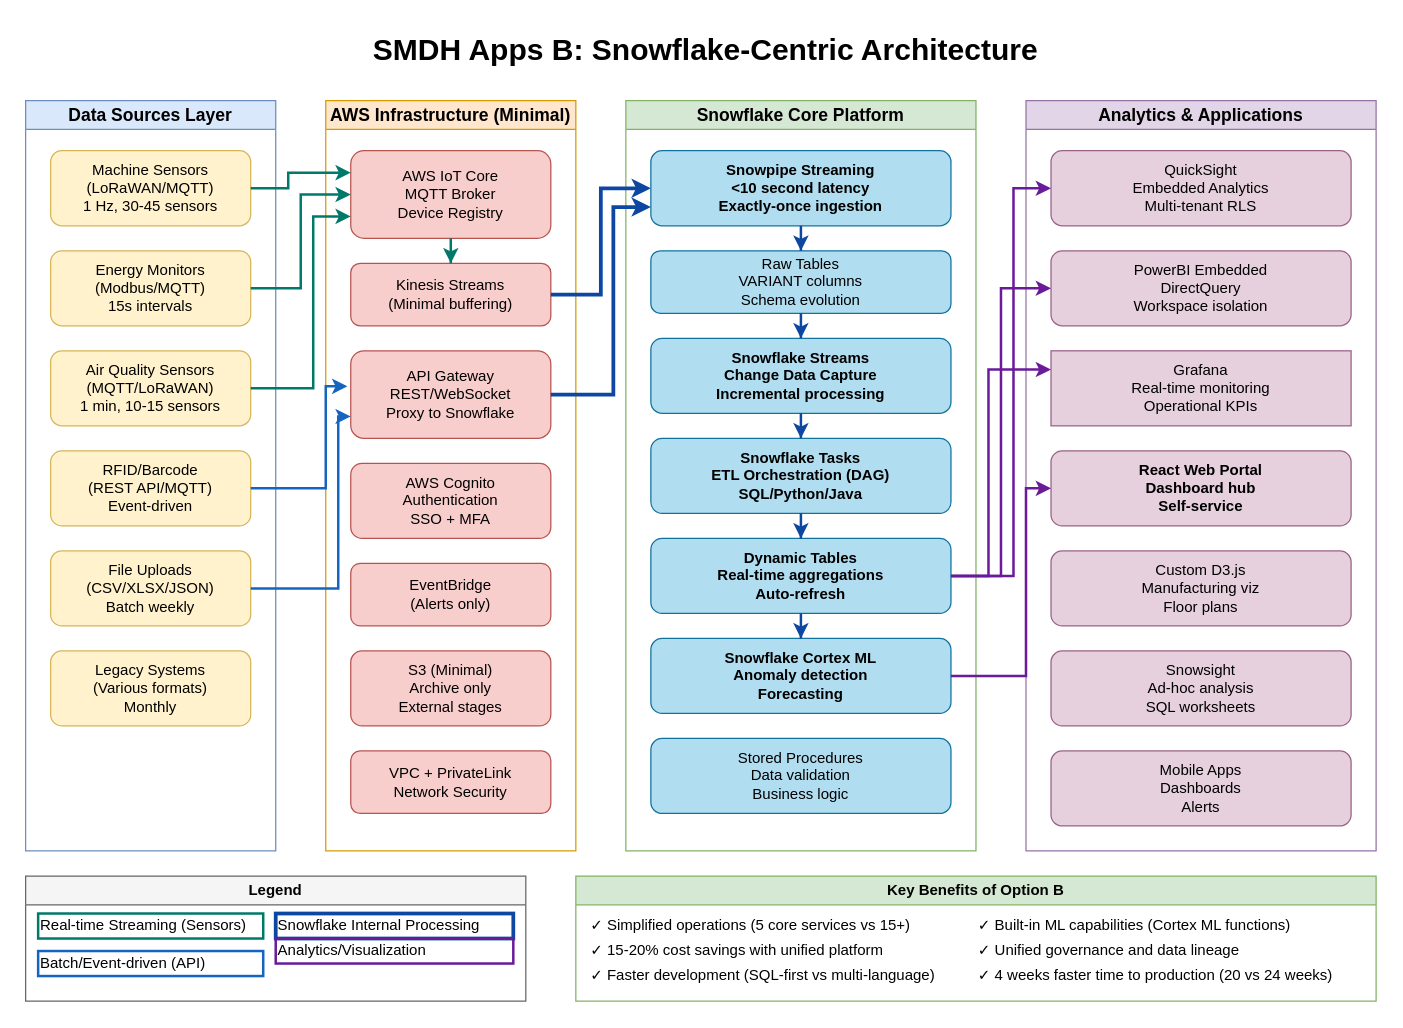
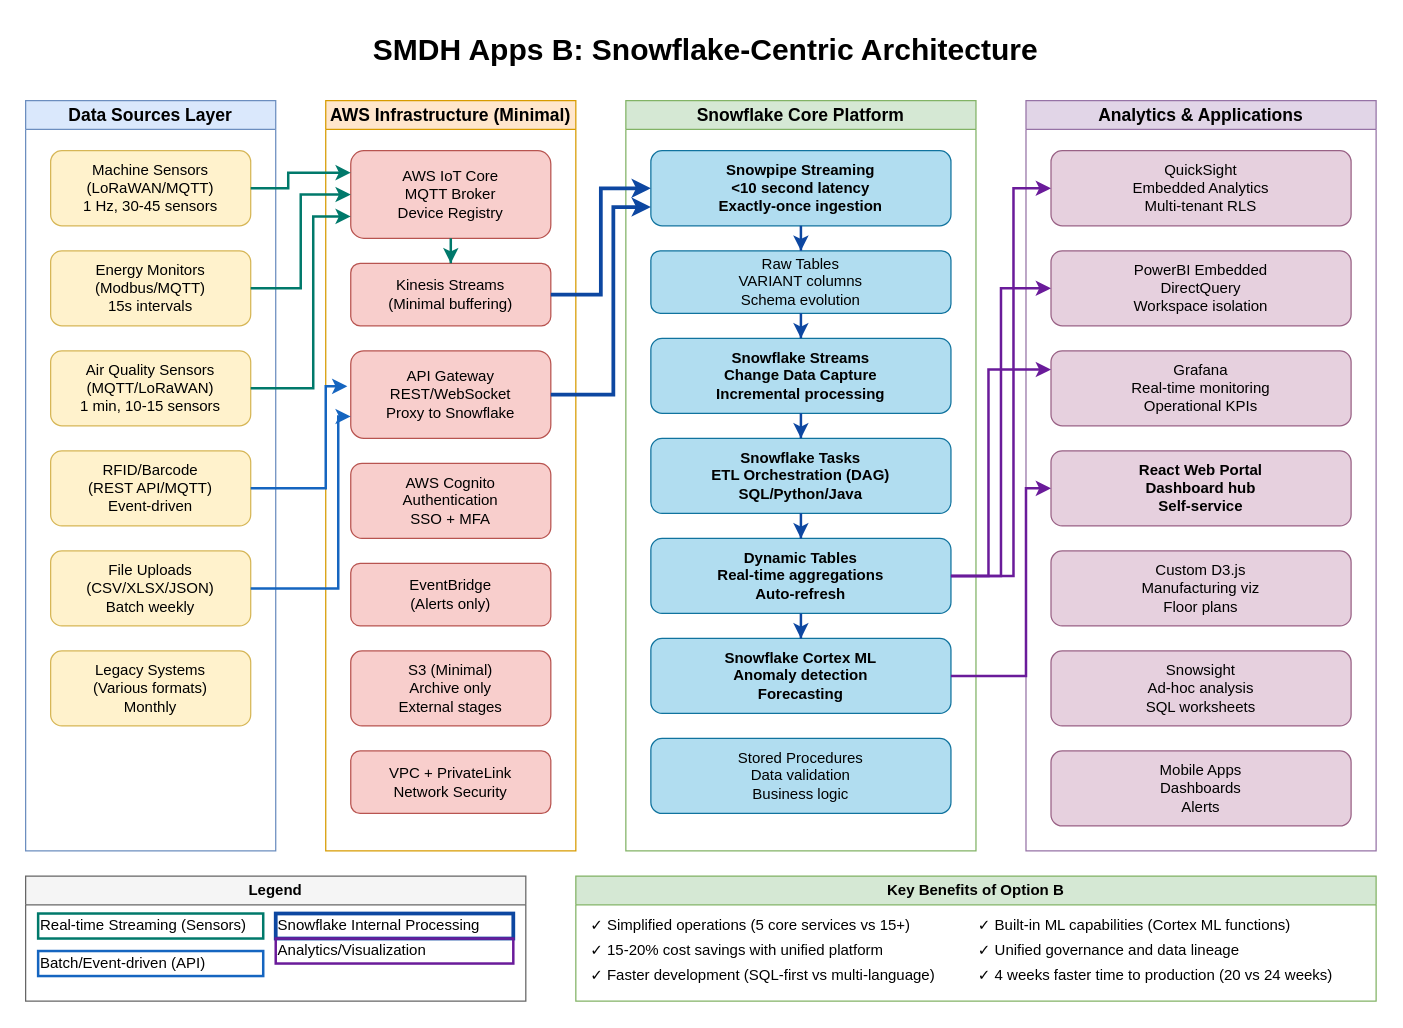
(1201, 388) -> (1201, 388)
